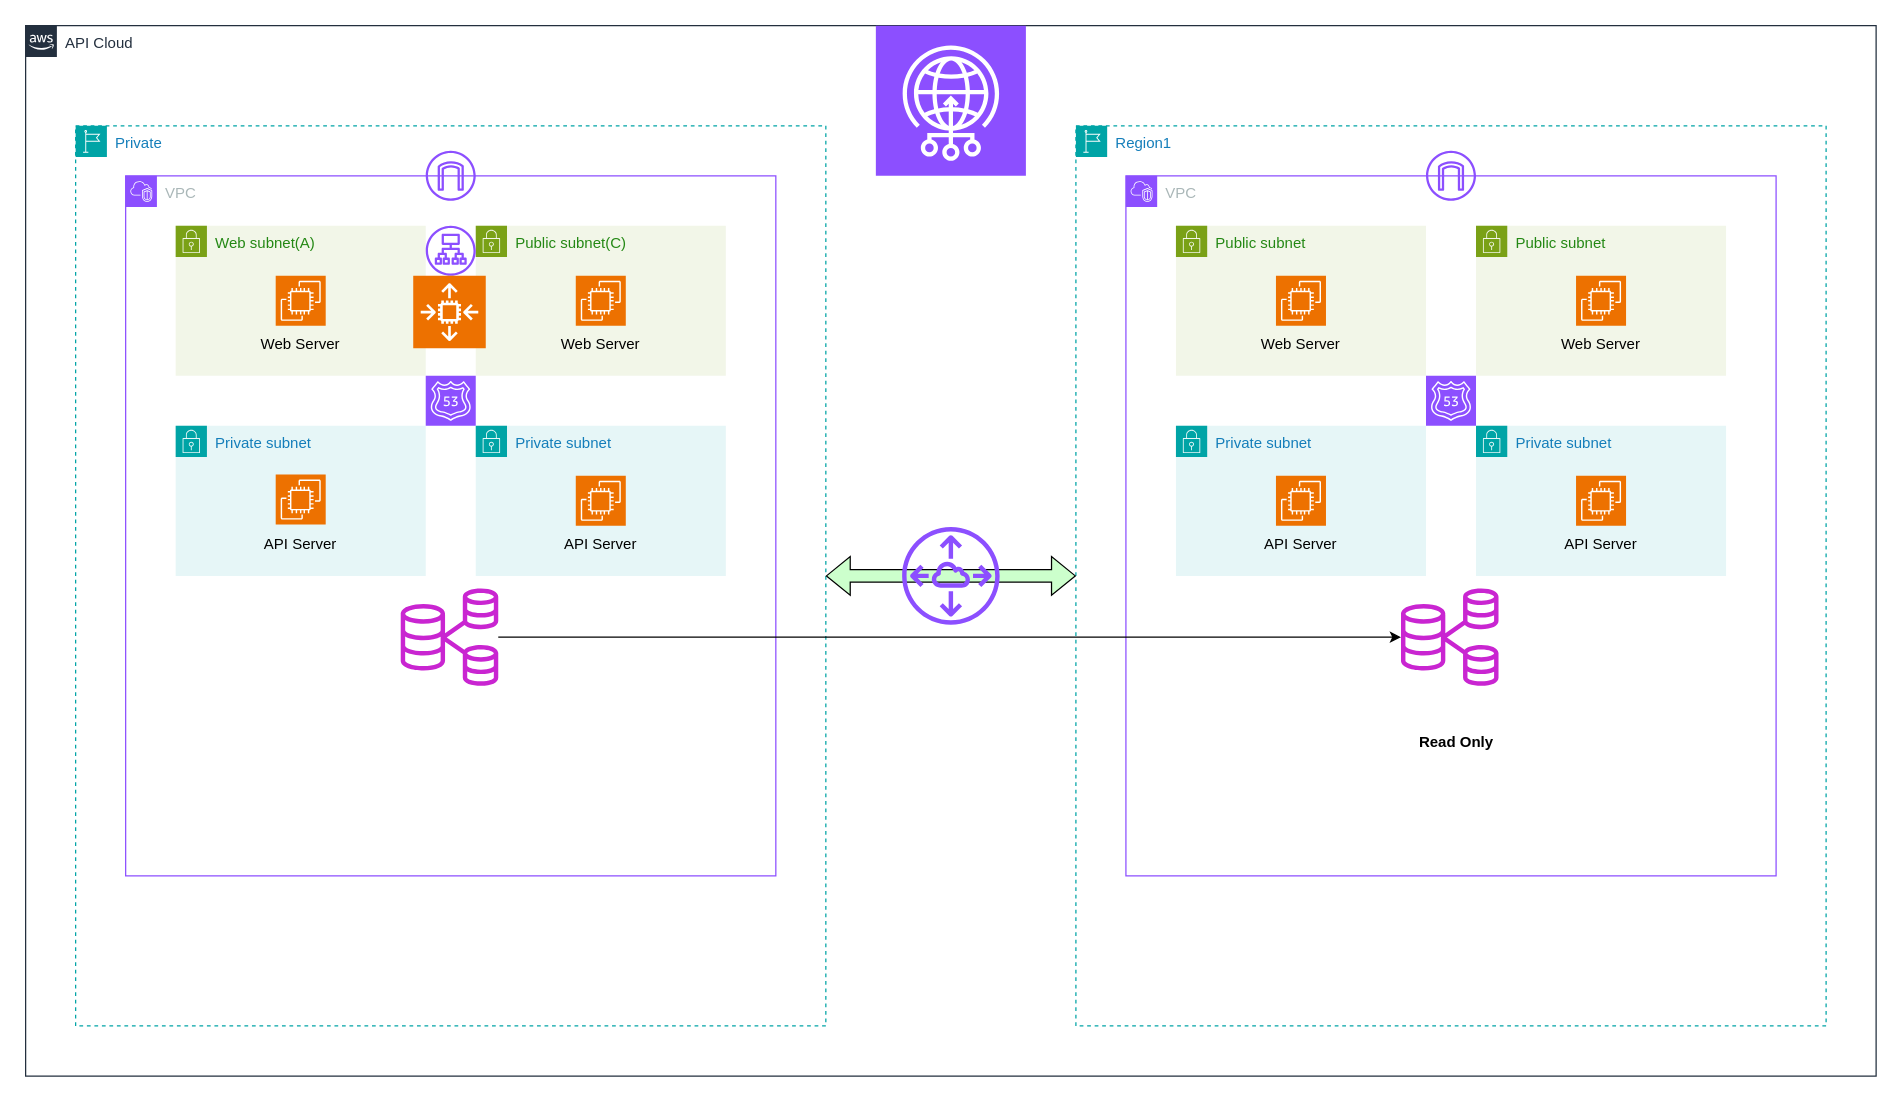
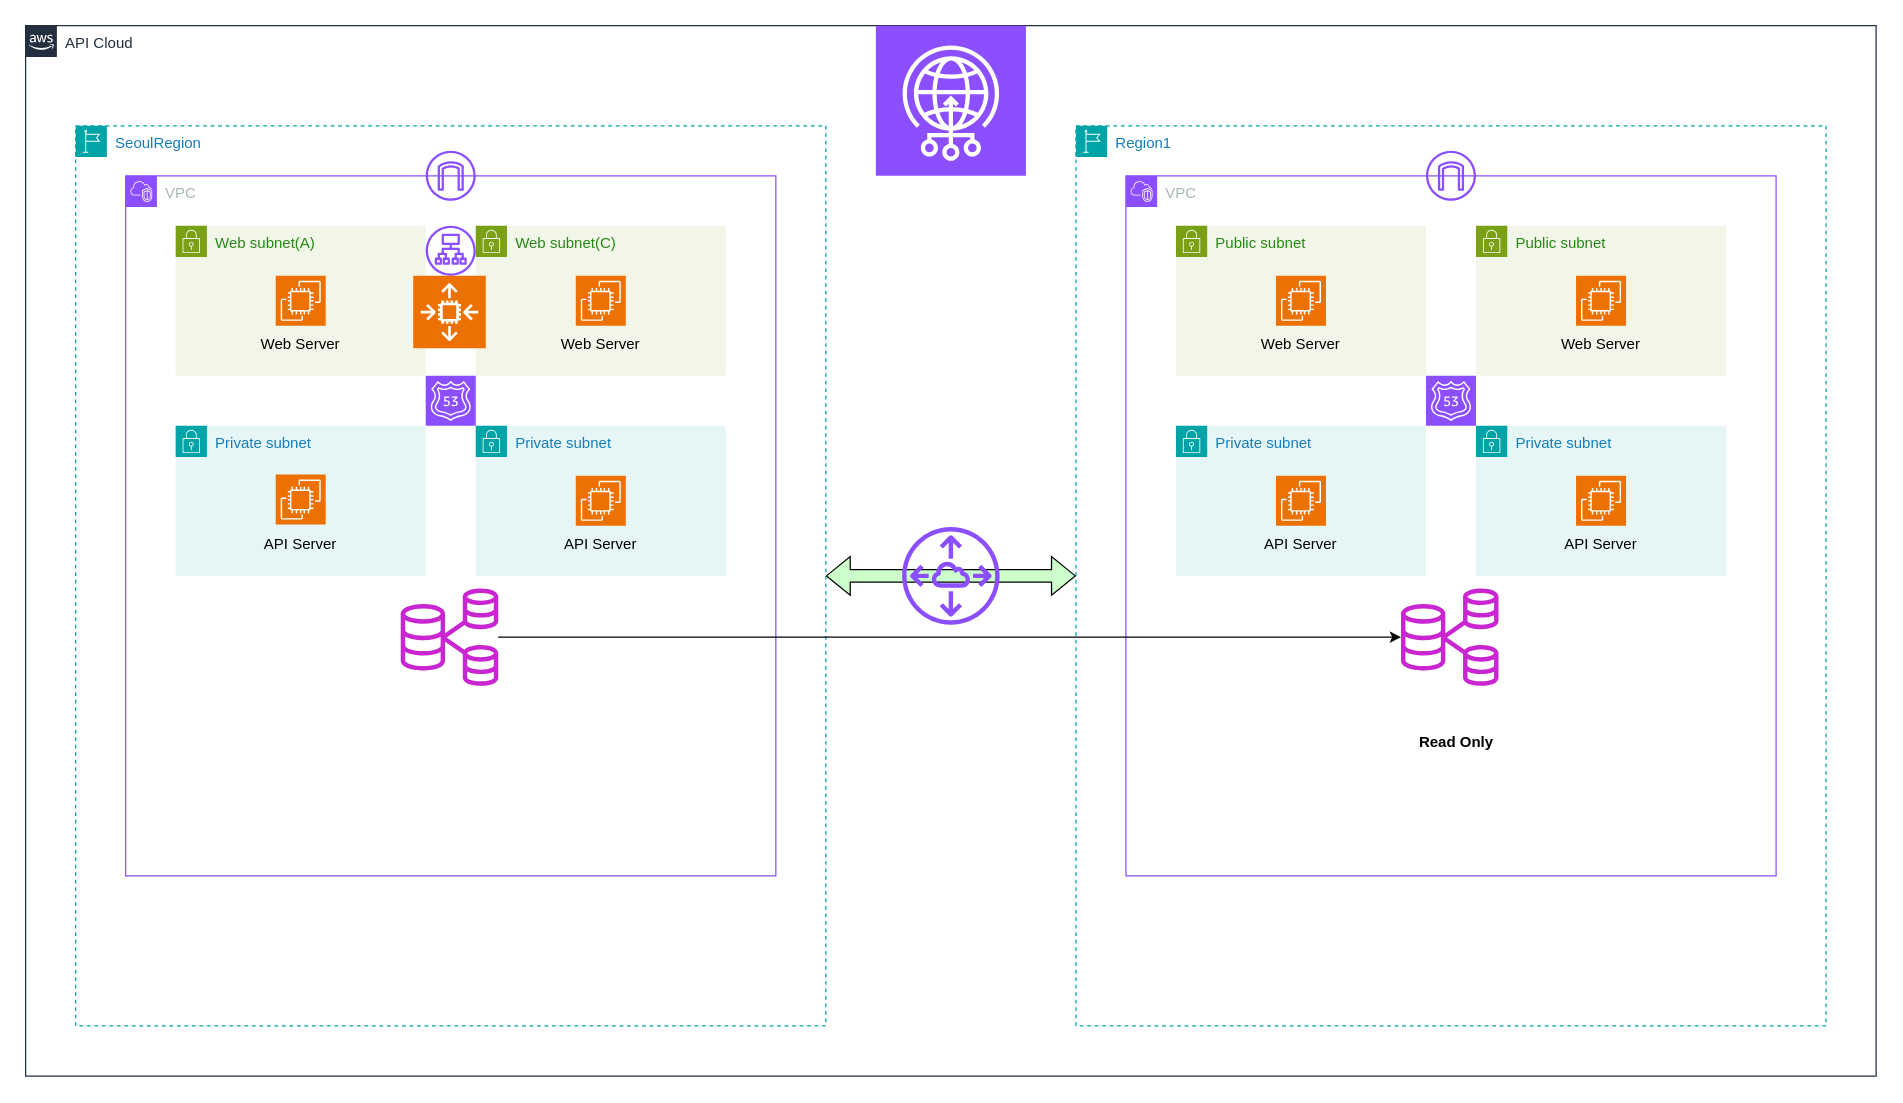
(143, 143) -> (158, 143)
(577, 243) -> (568, 243)
